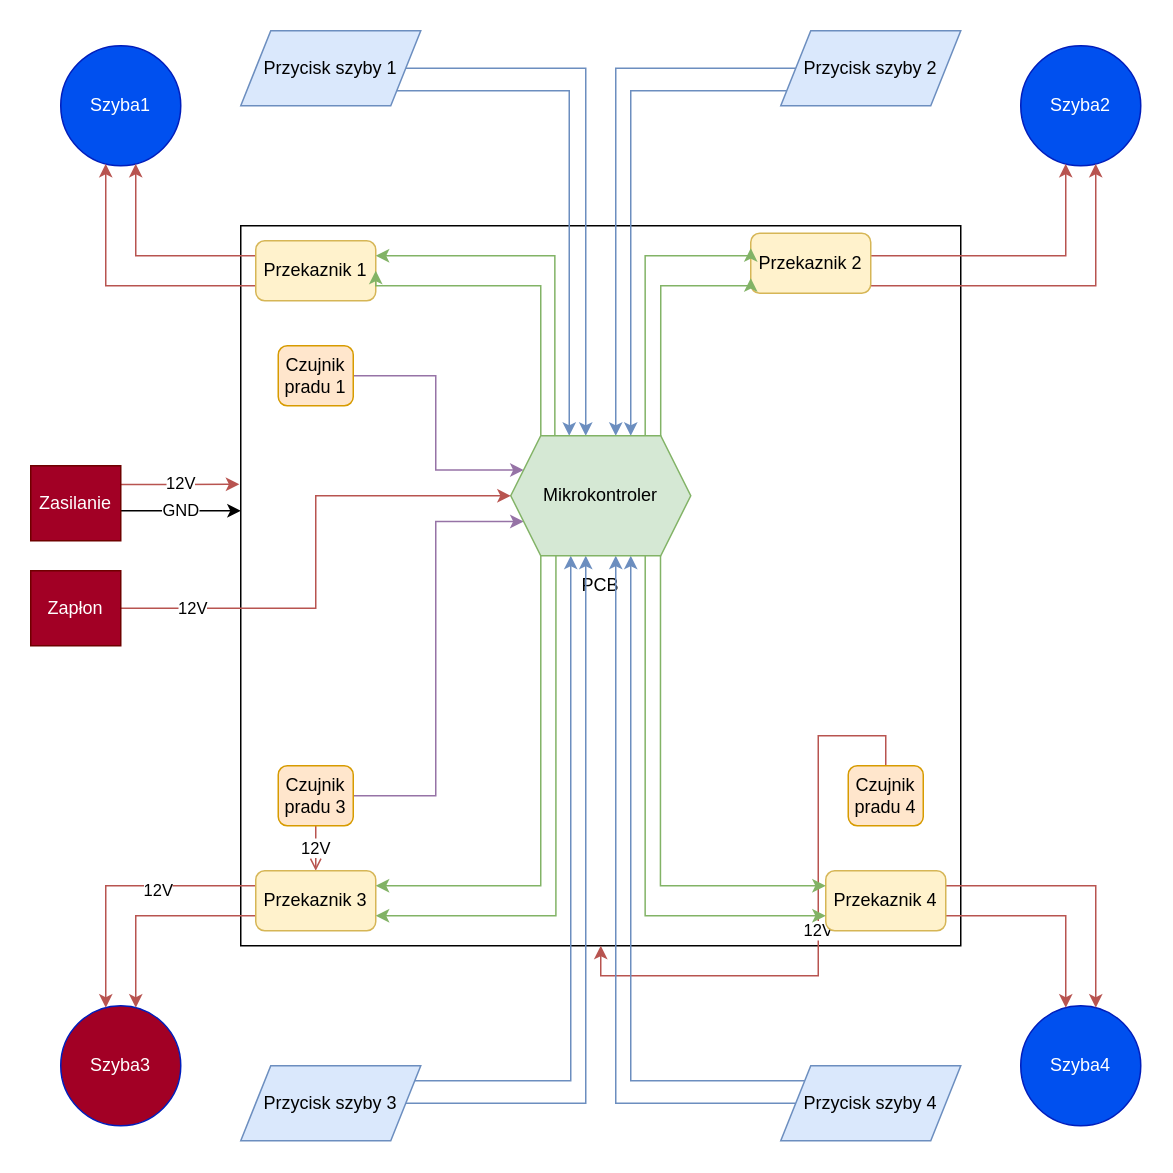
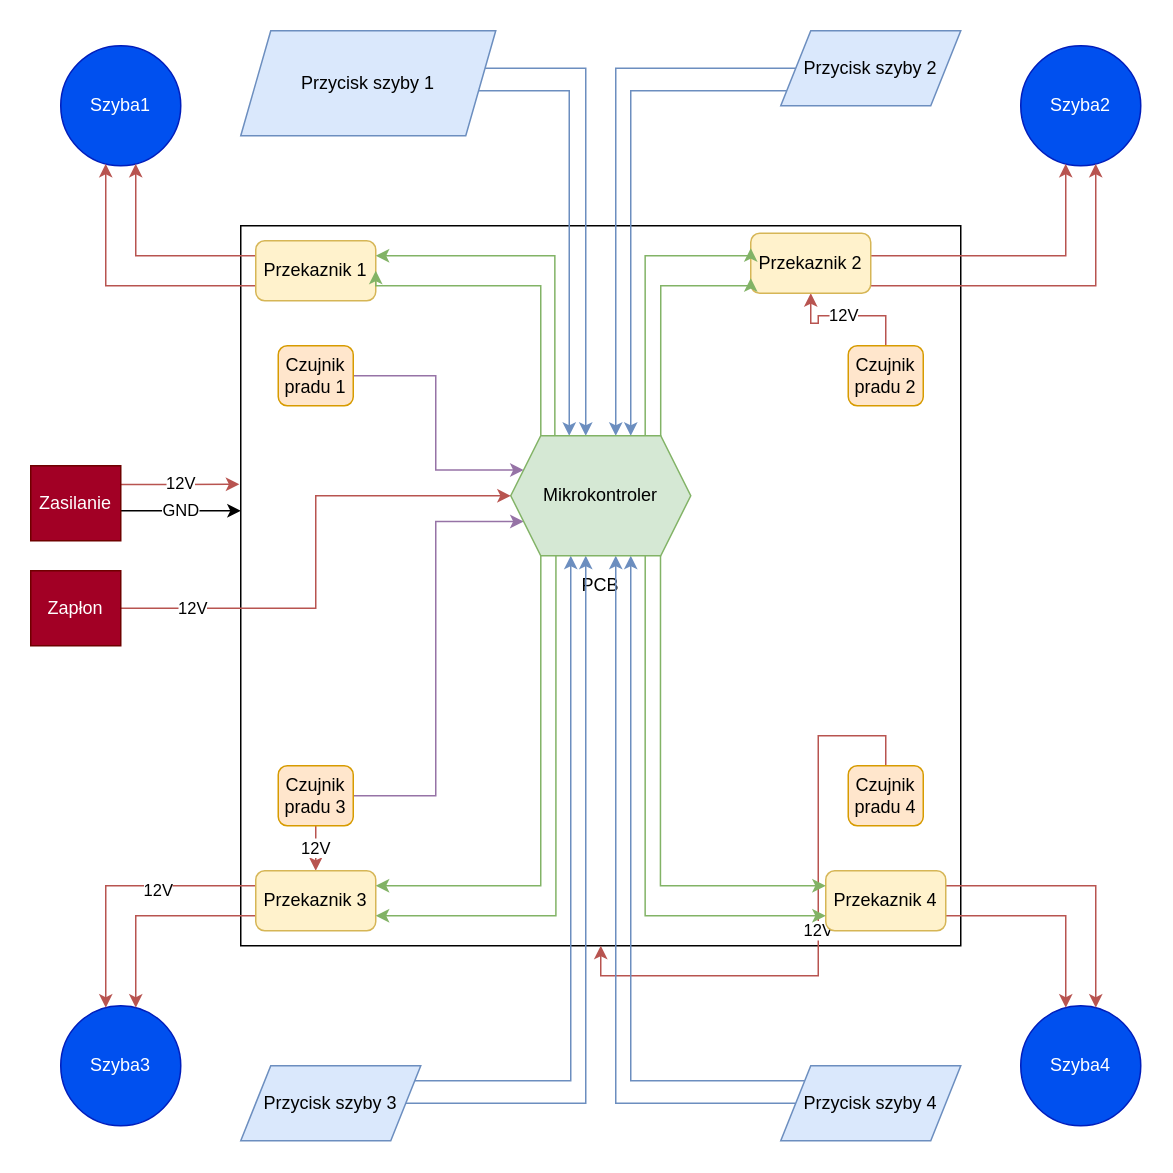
(331, 68) -> (368, 83)
none -> (850, 316)
none -> (886, 376)
(316, 861) -> (316, 859)
(121, 1066) -> (121, 1066)
